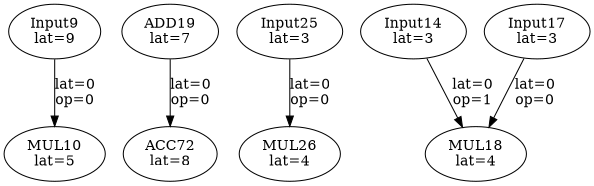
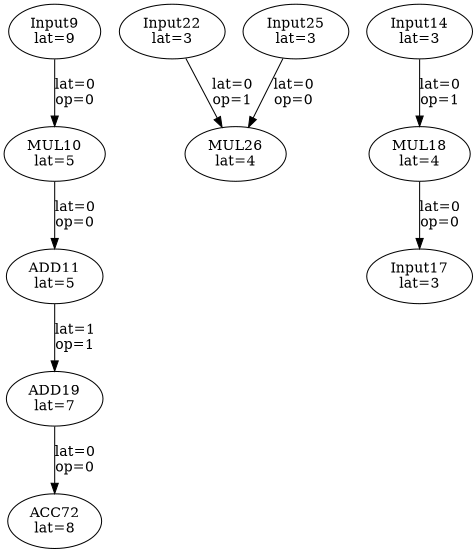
none -> (172, 32)
(509, 88) -> (420, 210)
none -> (55, 276)
